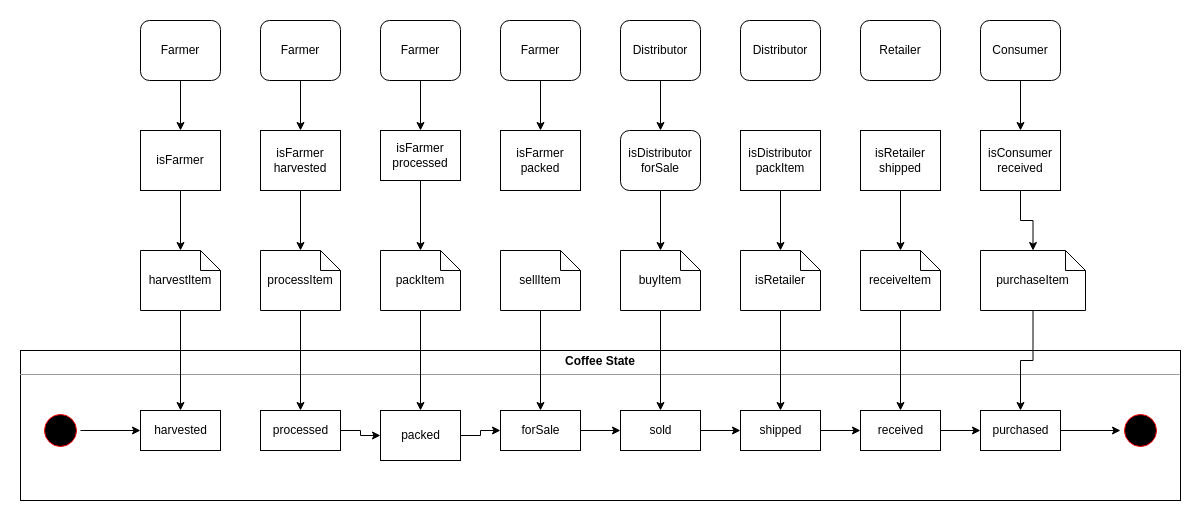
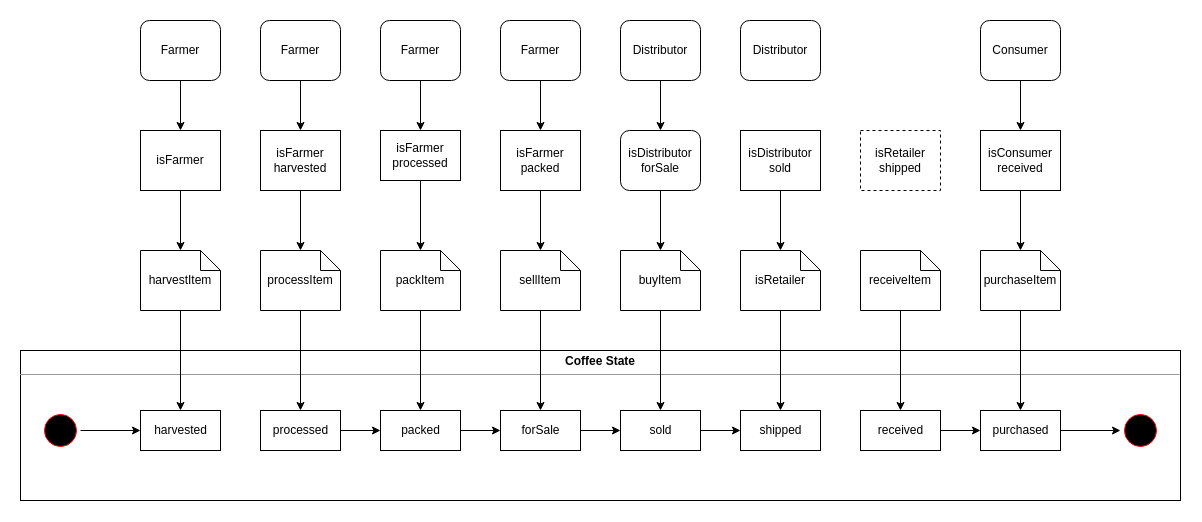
(901, 51) -> none
(781, 161) -> (781, 161)
(901, 161) -> (901, 161)
none -> (541, 217)
(901, 217) -> none
(1033, 281) -> (1021, 281)
(837, 431) -> none
(421, 436) -> (421, 431)
